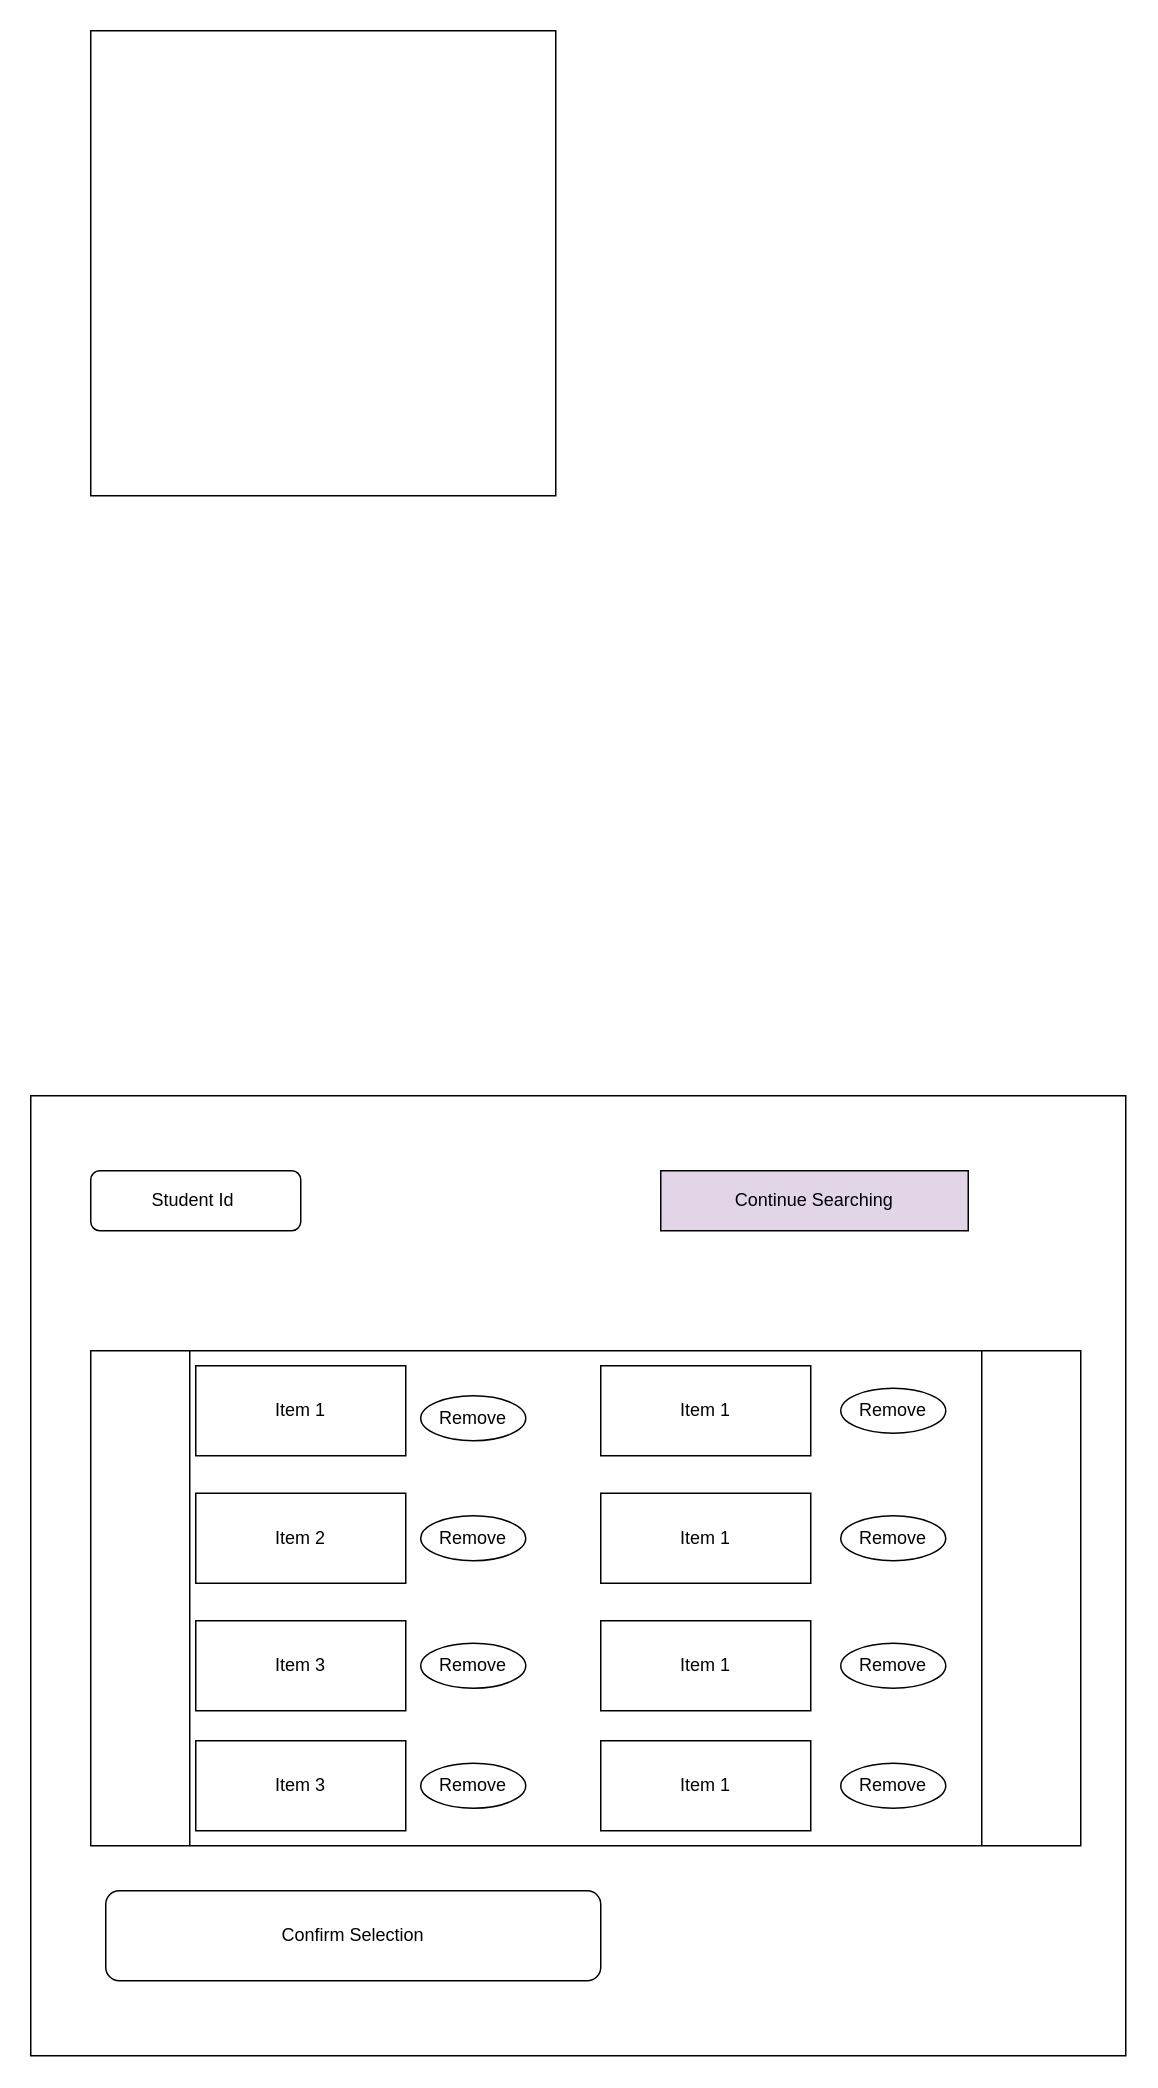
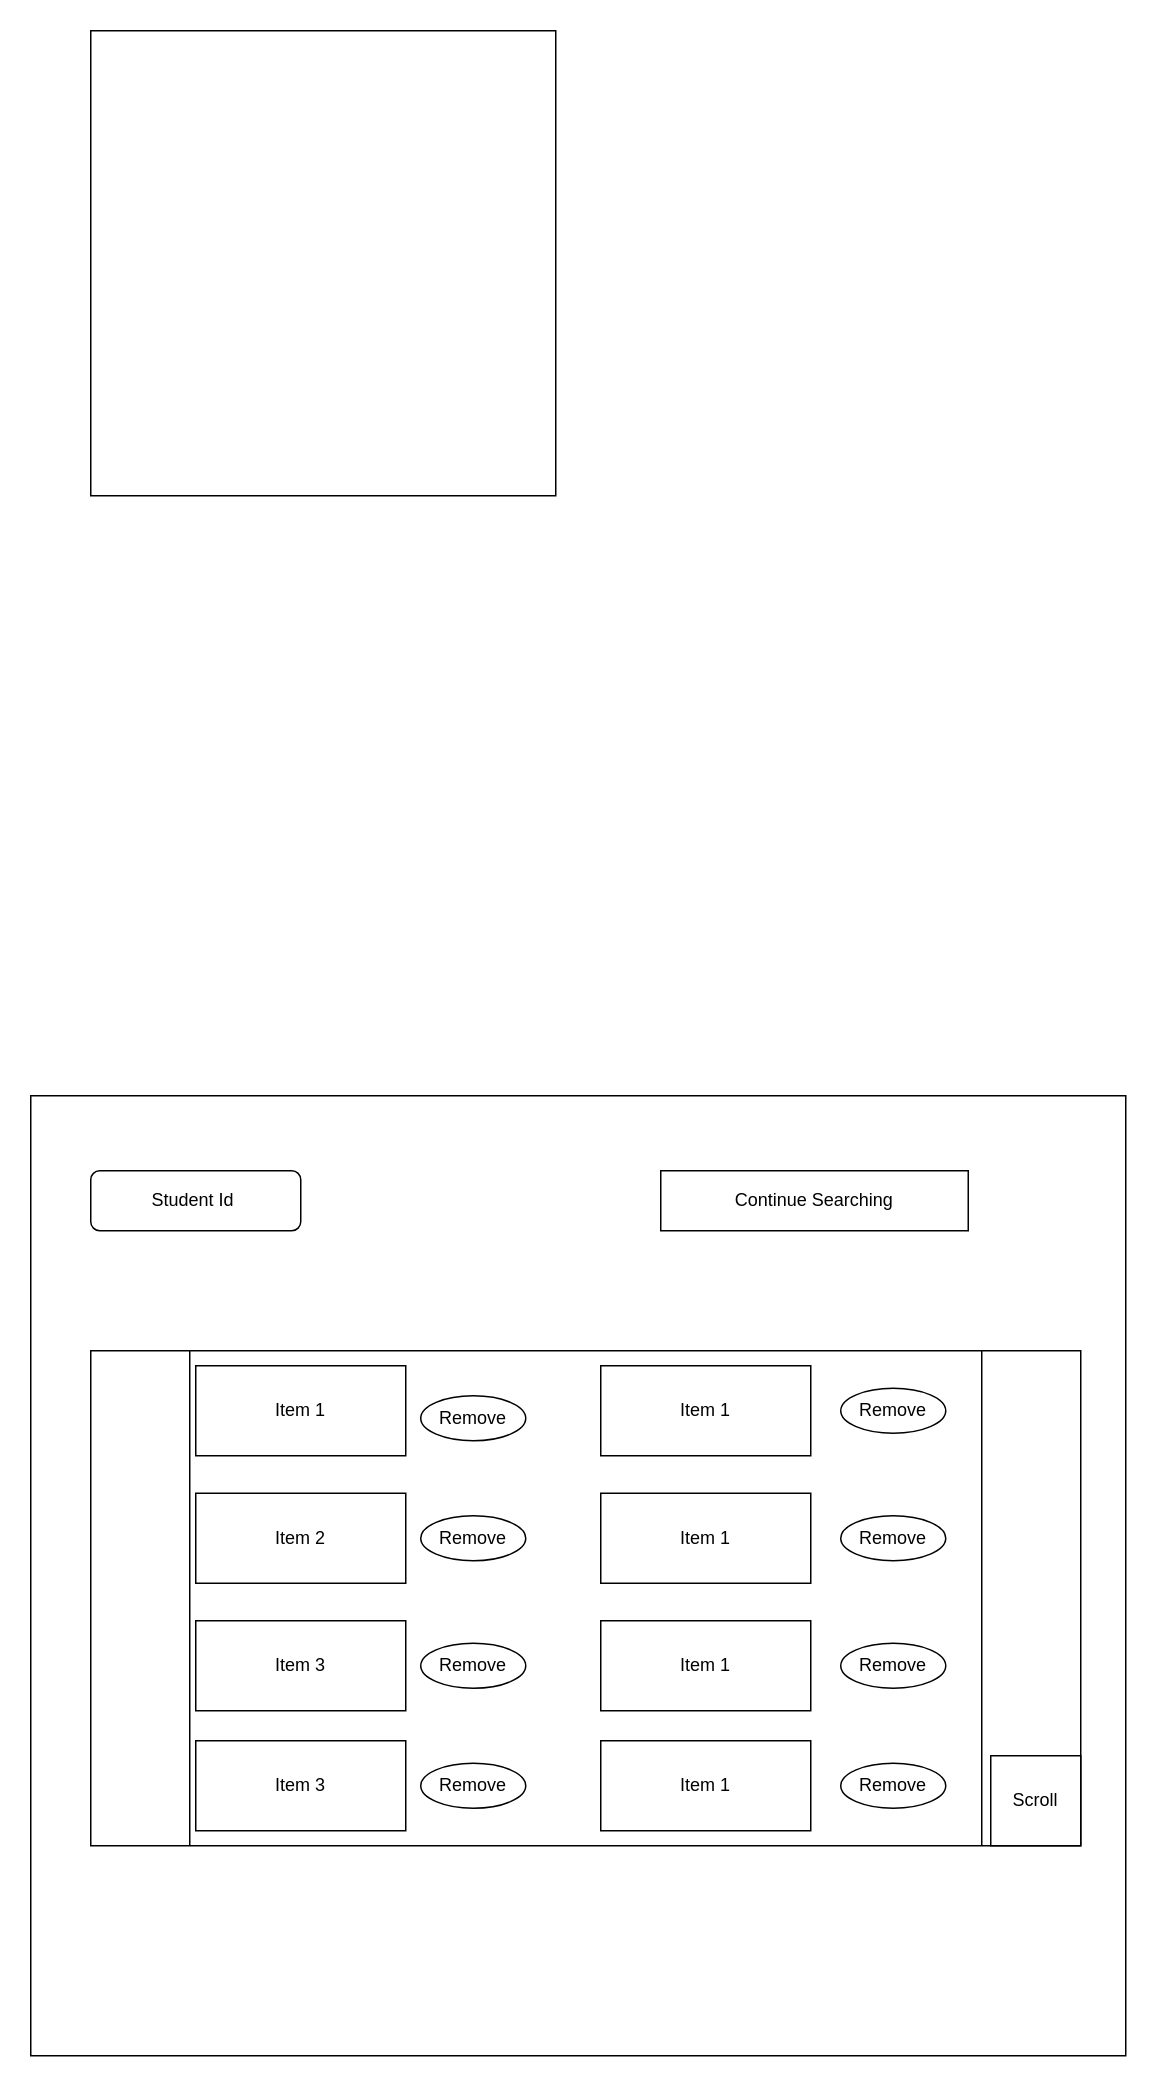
(815, 1201) -> (815, 1201)
none -> (1036, 1801)
(353, 1936) -> none
